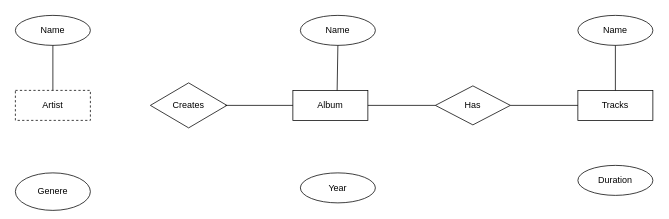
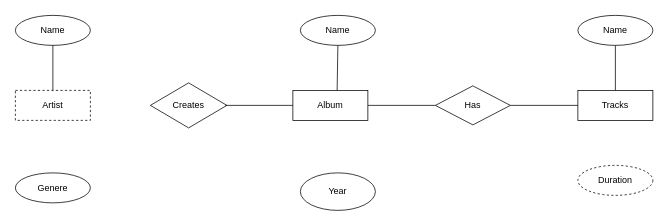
(615, 180) -> (615, 180)
(338, 188) -> (338, 192)
(53, 192) -> (53, 188)
